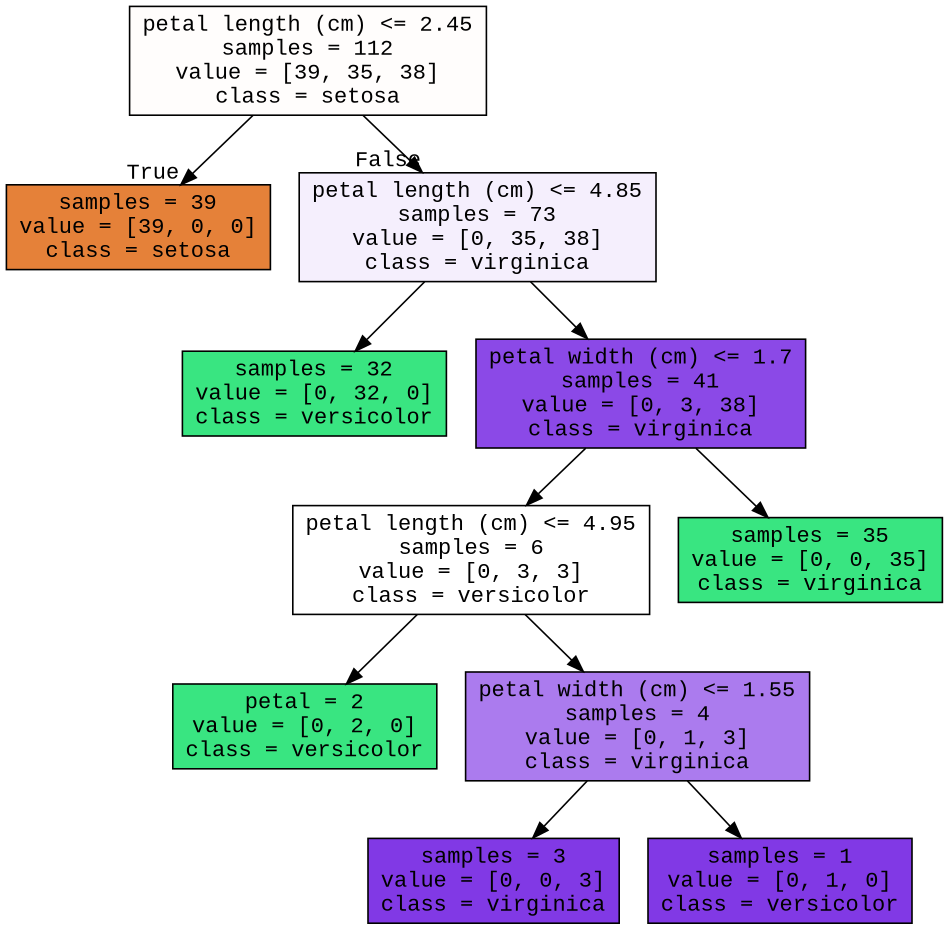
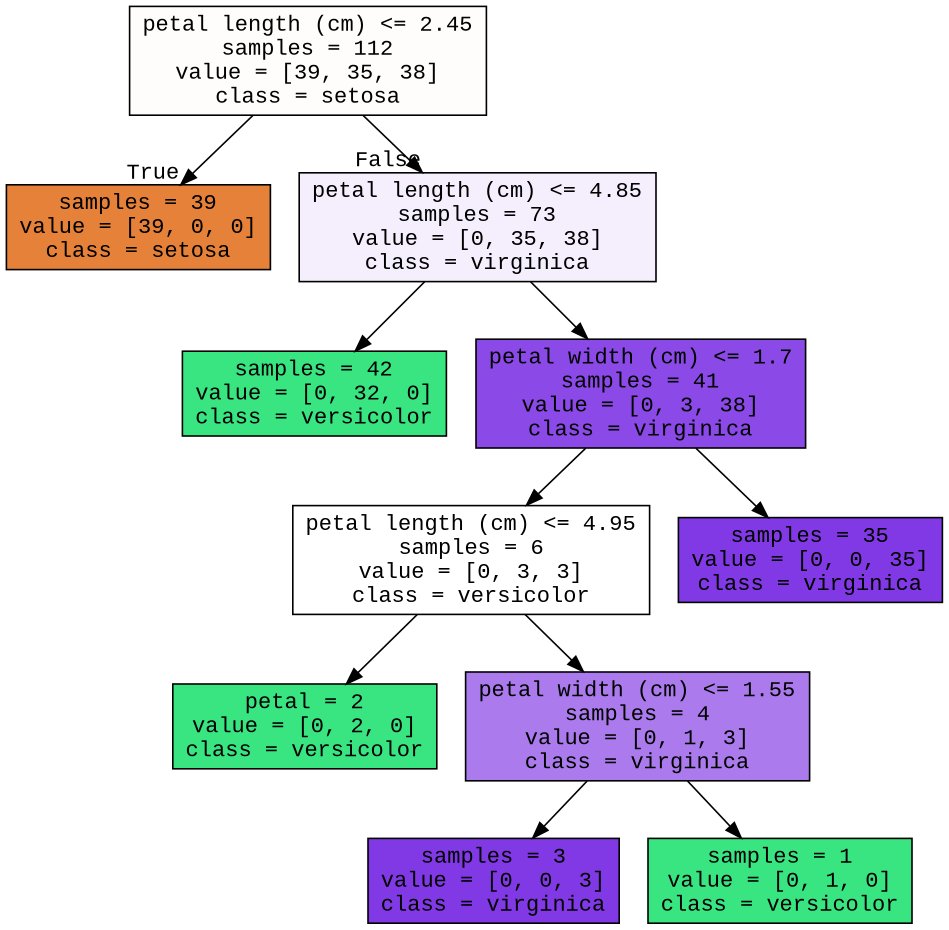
(314, 394) -> (314, 394)
(810, 560) -> (810, 560)
(780, 881) -> (780, 881)
